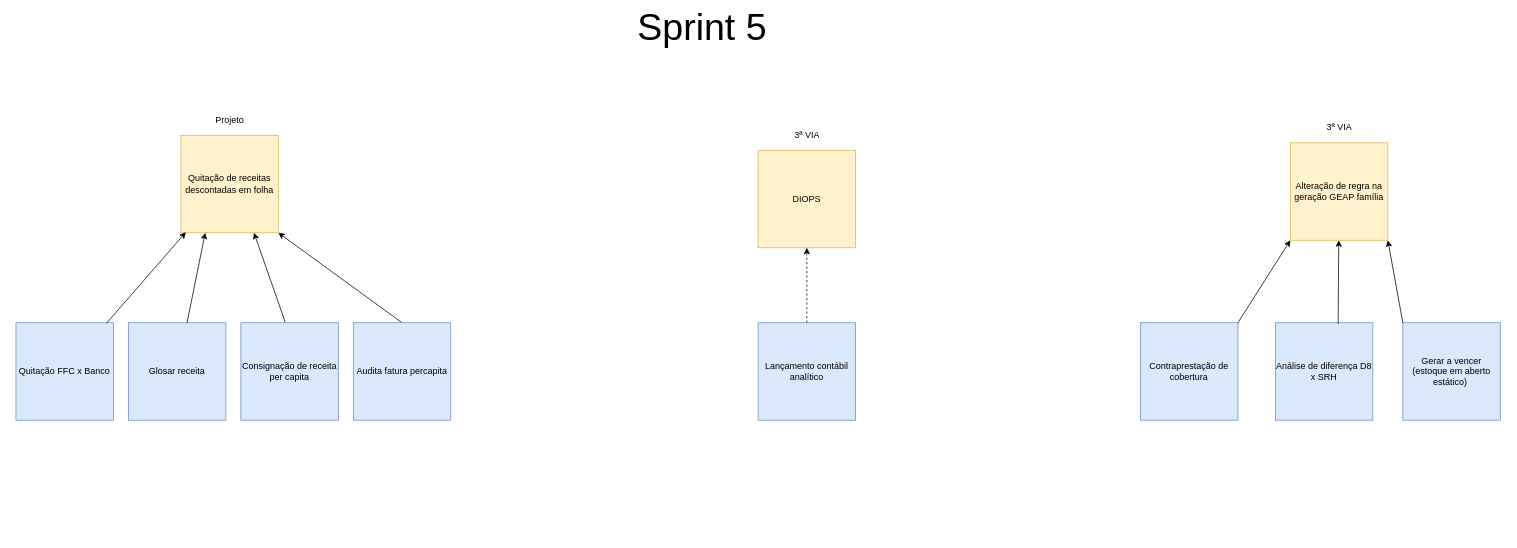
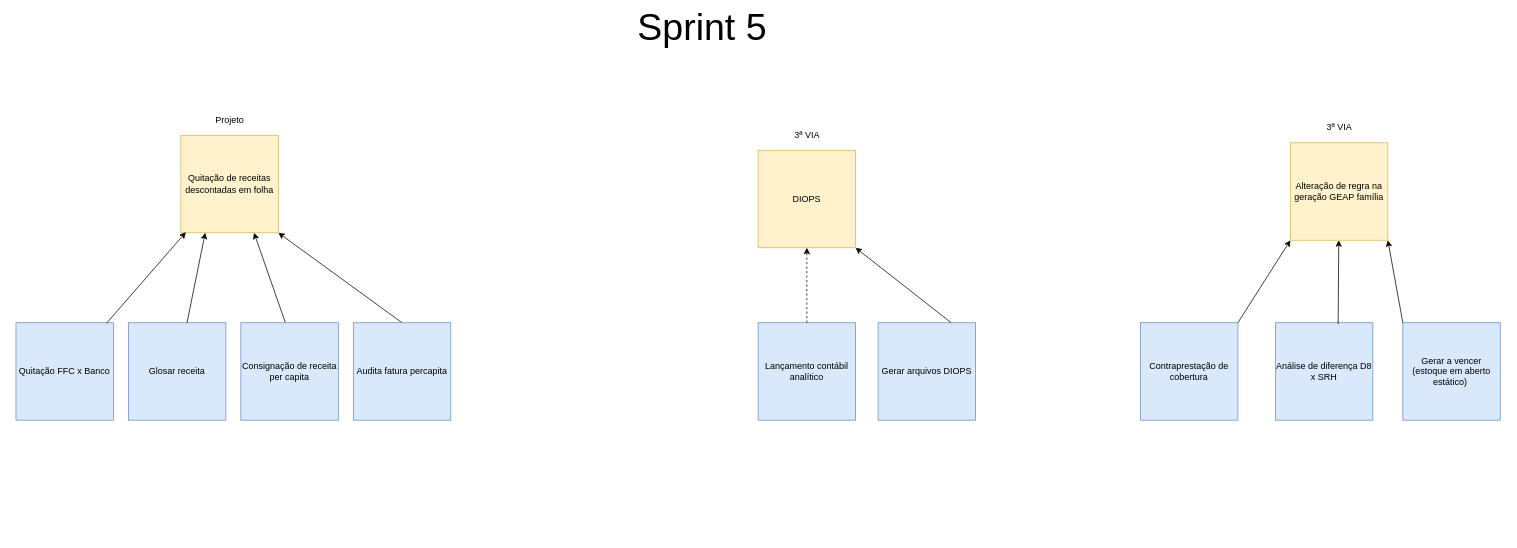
none -> (905, 287)
none -> (927, 372)
